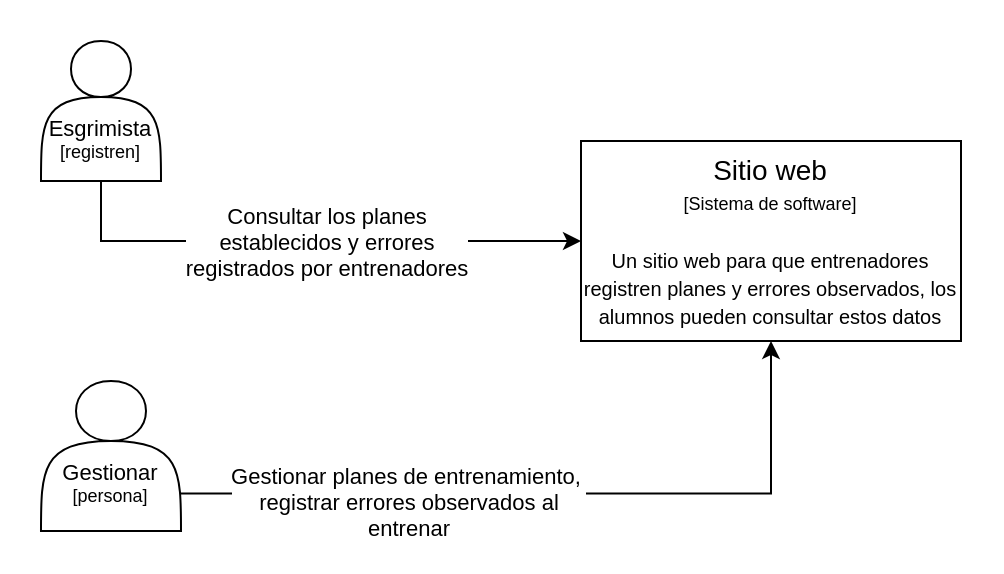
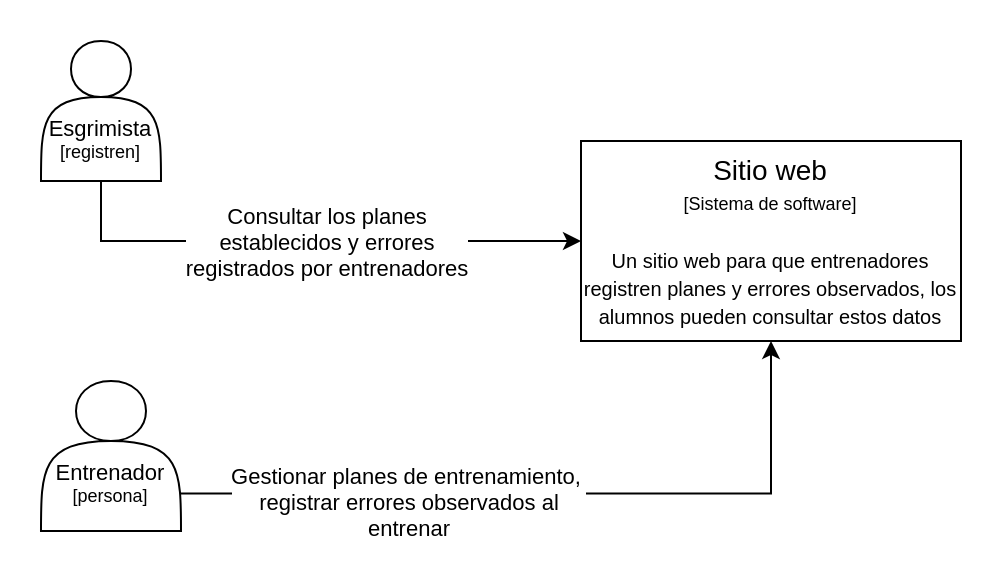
(111, 483) -> (111, 483)
